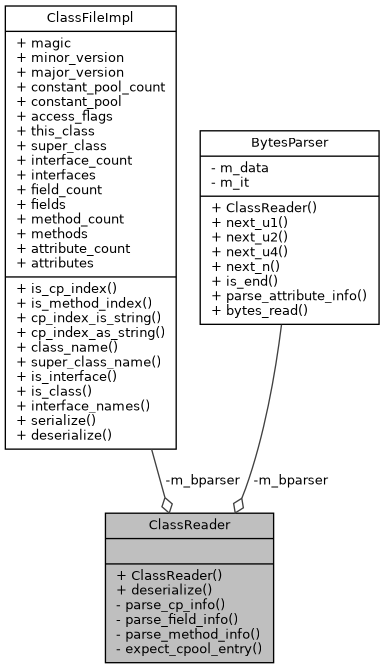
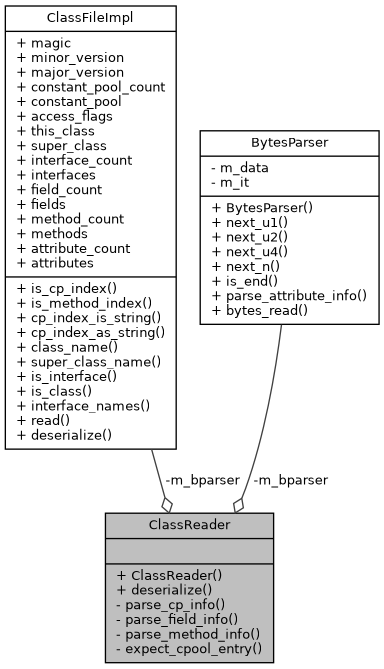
(264, 208) -> (262, 208)
(57, 421) -> (43, 421)
